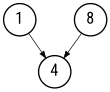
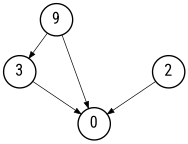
(20, 20) -> (57, 20)
(91, 20) -> (169, 72)
none -> (20, 72)
(55, 72) -> (94, 124)
